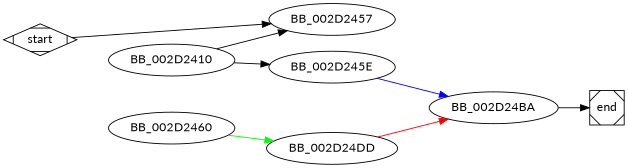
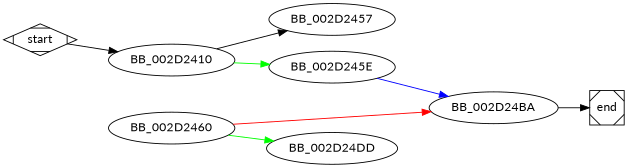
(167, 31) -> (88, 47)
(247, 63) -> (247, 63)
(409, 129) -> (328, 118)
